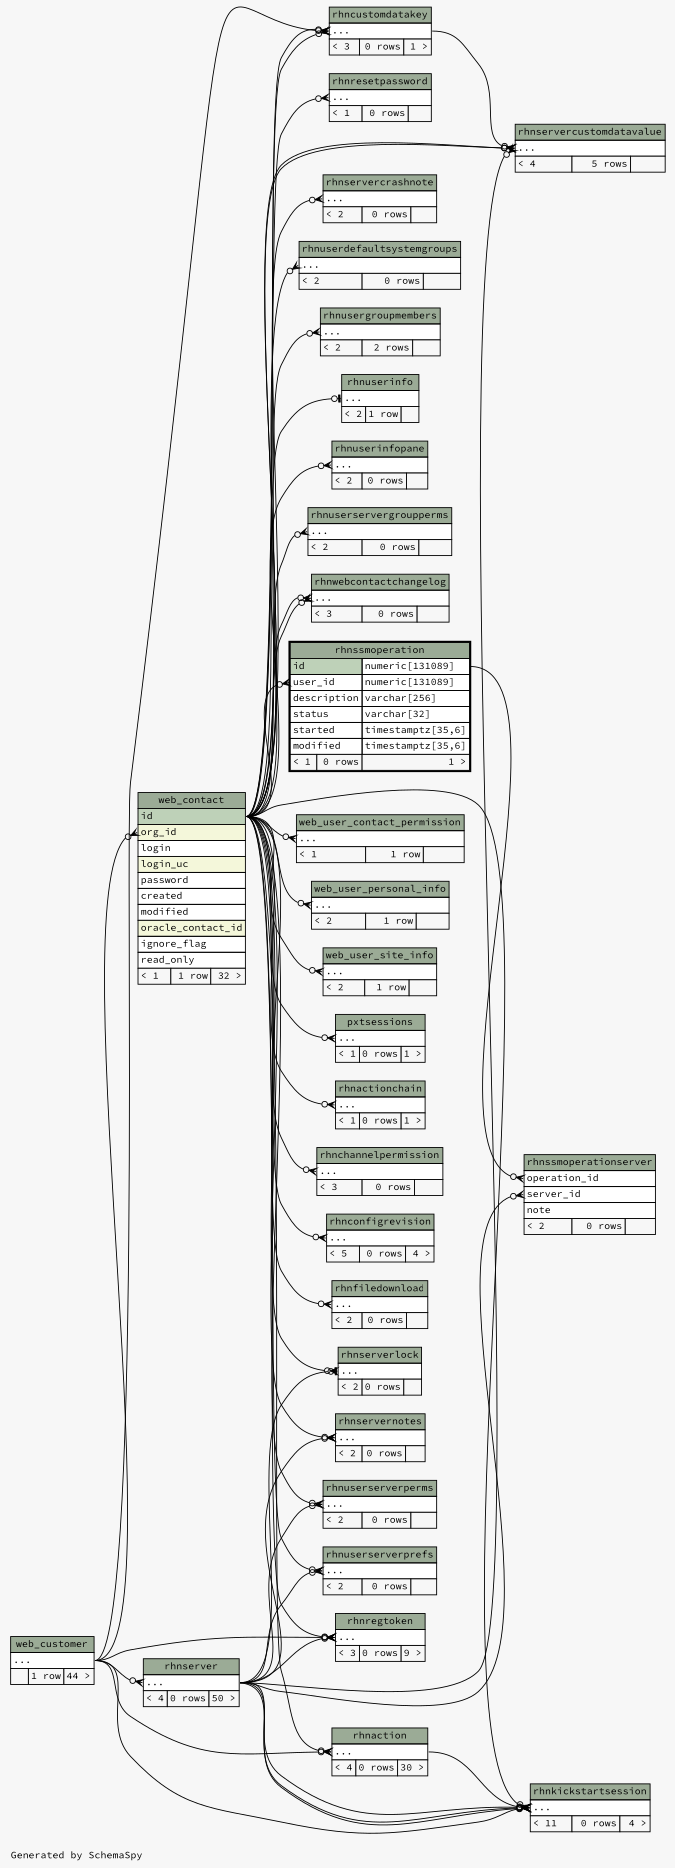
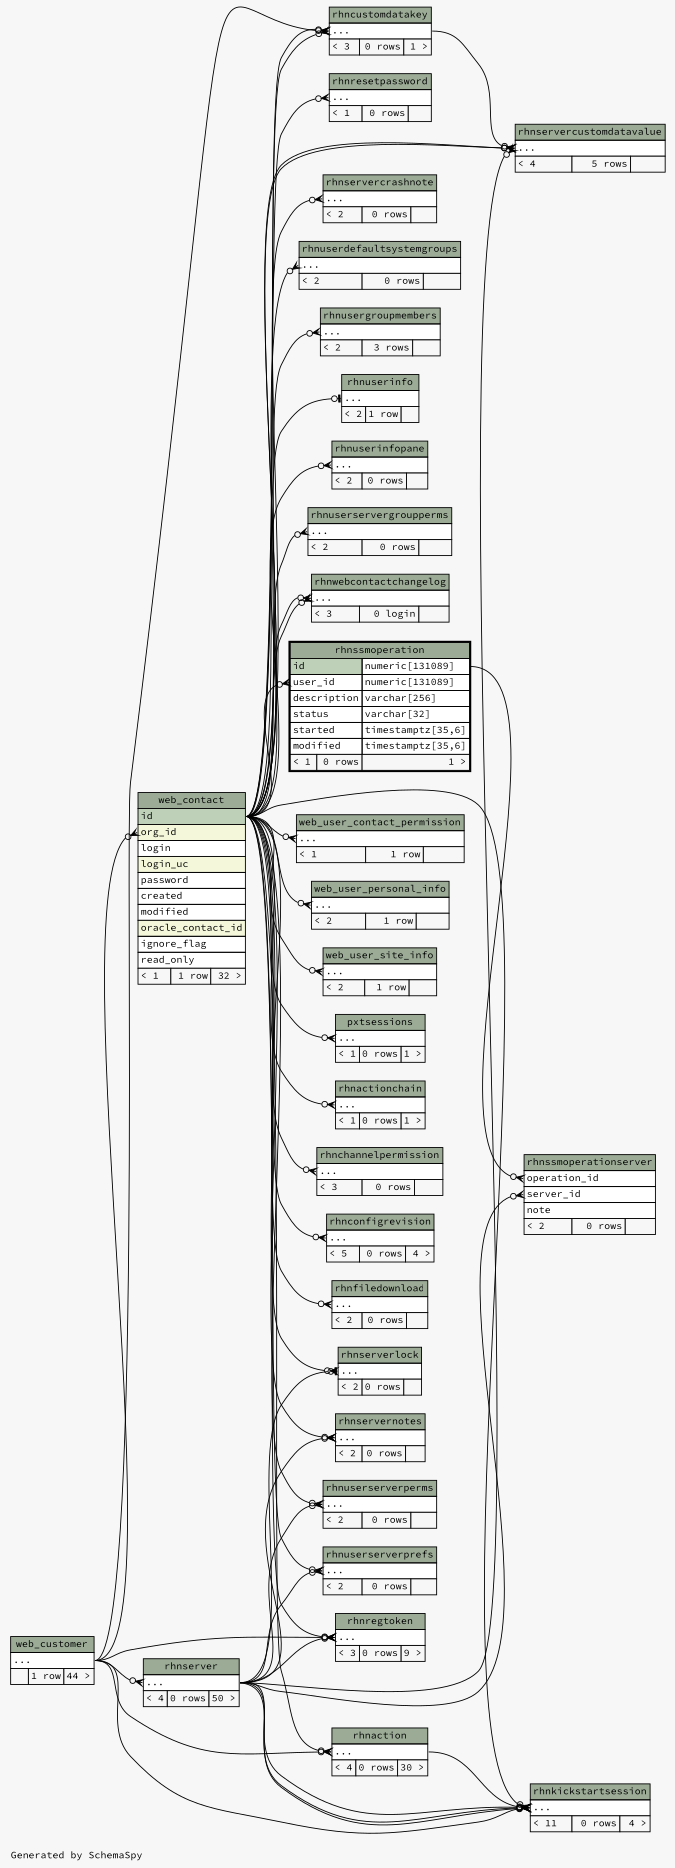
(392, 347) -> (392, 347)
(396, 614) -> (395, 614)
